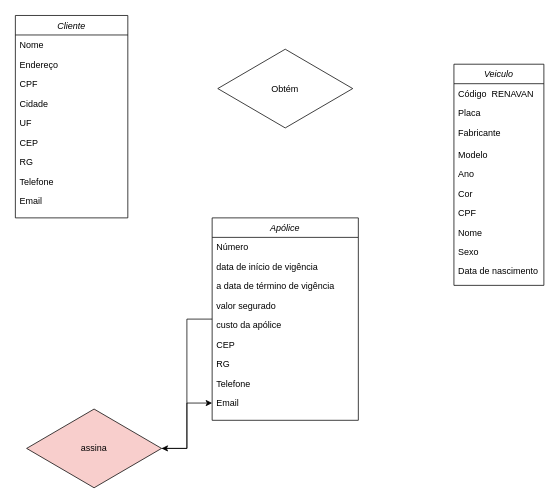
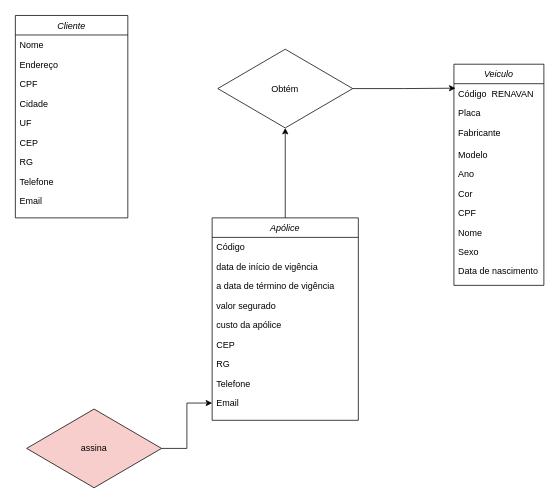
none -> (401, 89)
(231, 248) -> (230, 248)
(187, 348) -> (285, 176)
